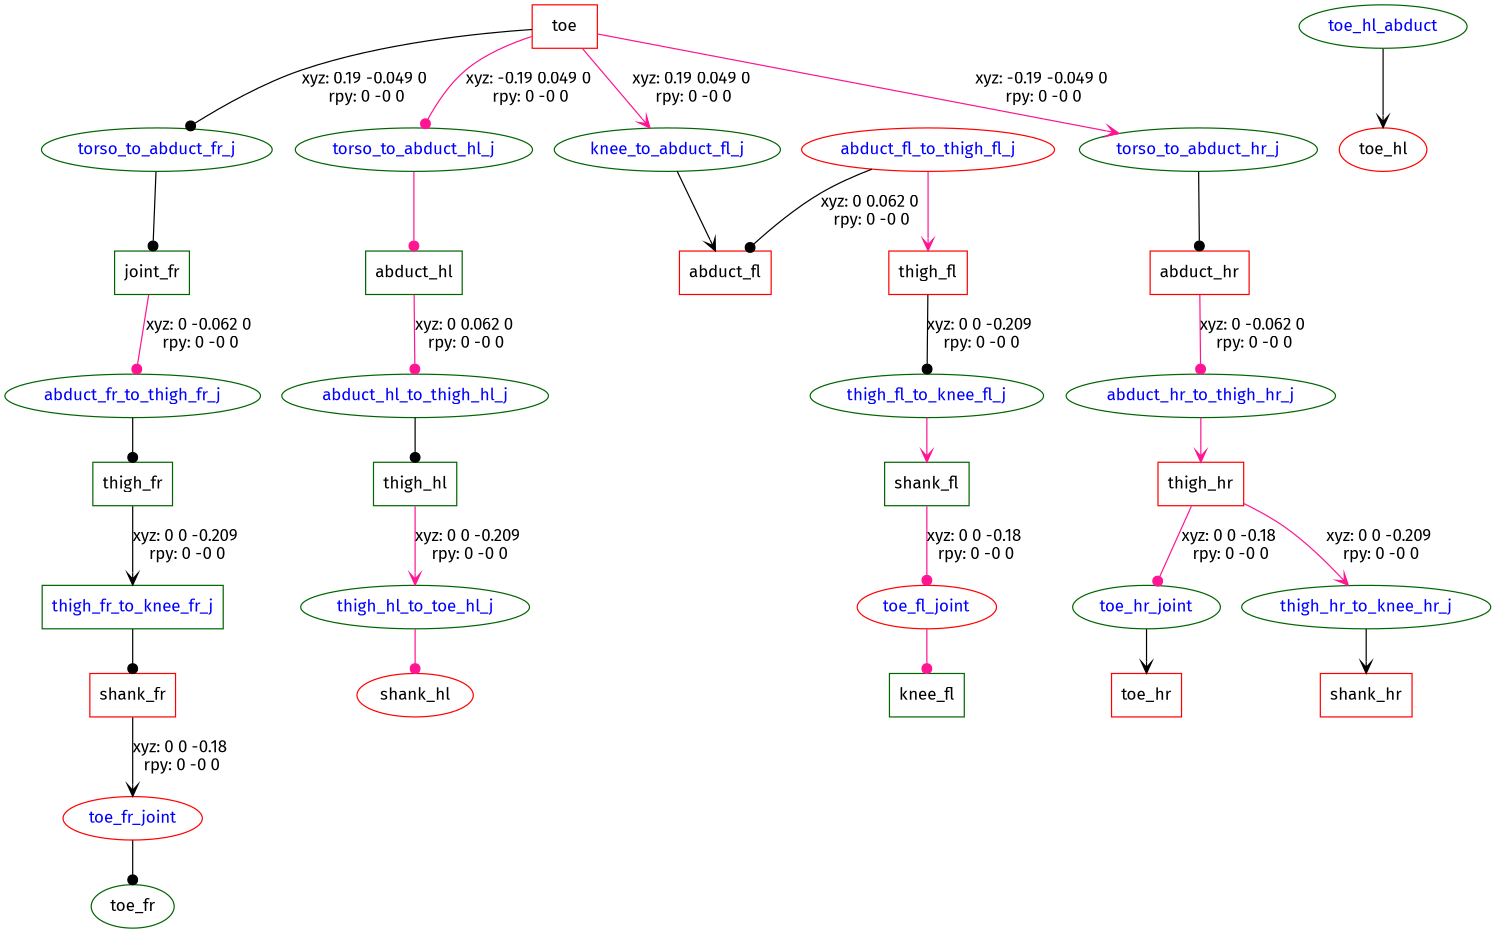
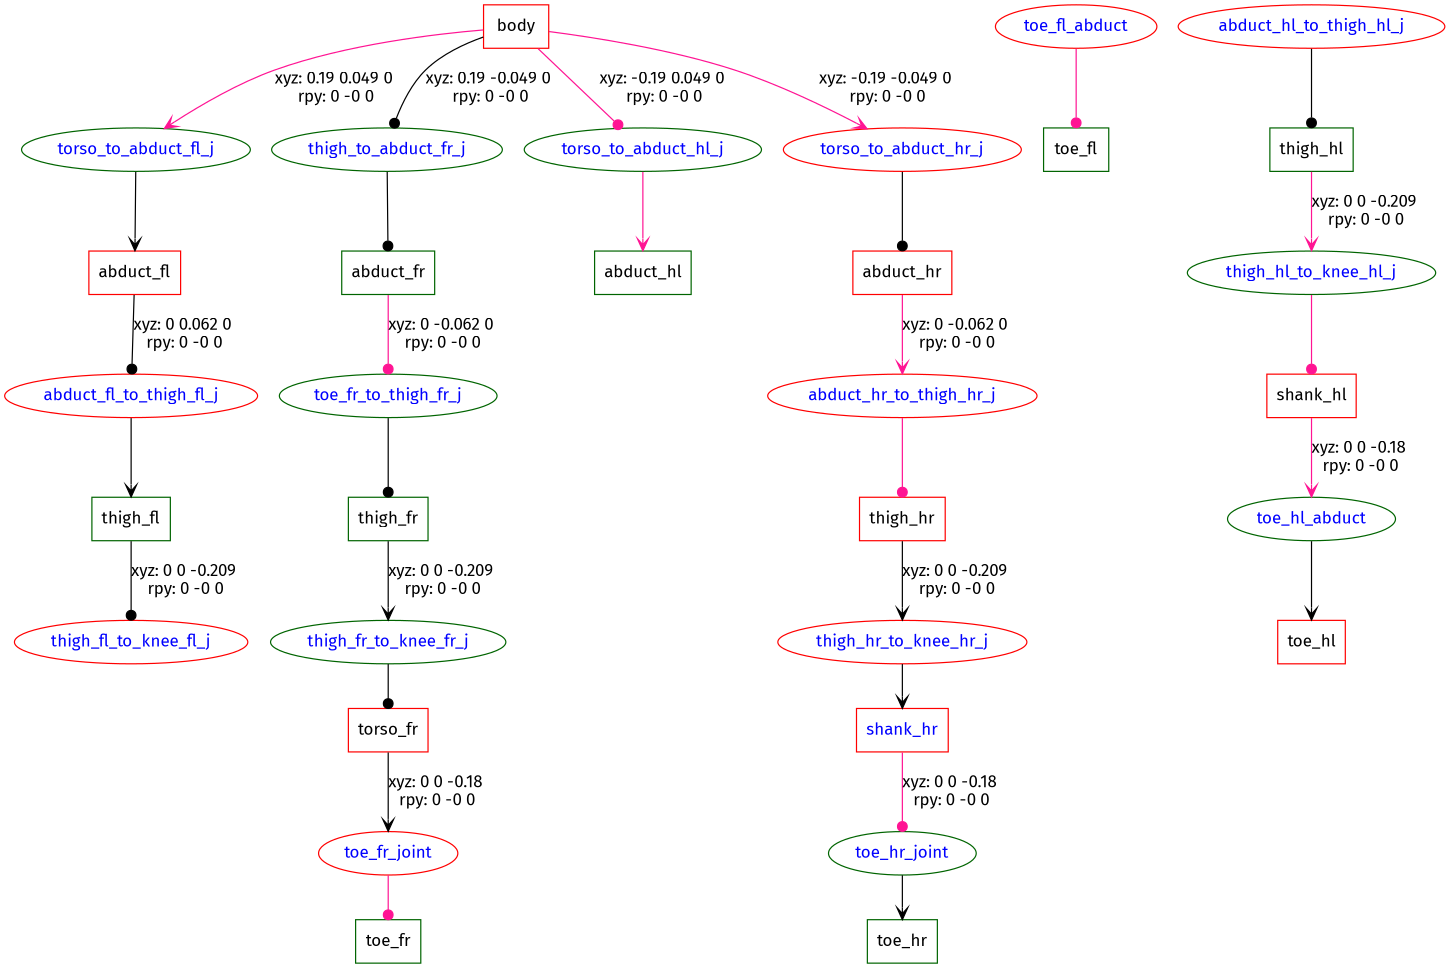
(565, 27) -> (516, 27)
(157, 150) -> (387, 150)
(667, 150) -> (136, 150)
(1198, 150) -> (902, 150)
(1383, 150) -> (1311, 642)
(809, 200) -> (133, 329)
(928, 205) -> (131, 451)
(414, 206) -> (643, 205)
(152, 273) -> (388, 273)
(928, 273) -> (131, 519)
(414, 329) -> none
(1200, 329) -> (902, 328)
(133, 396) -> (388, 396)
(415, 396) -> (1311, 27)
(927, 396) -> (131, 642)
(1201, 396) -> (902, 396)
(1201, 434) -> (902, 453)
none -> (1311, 451)
(927, 484) -> none
(1296, 535) -> (902, 574)
(1176, 541) -> (902, 787)
(133, 607) -> (388, 642)
(415, 607) -> (1311, 273)
(927, 607) -> (1076, 27)
(1366, 607) -> (902, 642)
(133, 695) -> (388, 730)
(415, 695) -> (1311, 396)
(927, 695) -> (1076, 150)
(1147, 695) -> (902, 941)
(1366, 695) -> (902, 730)
(133, 858) -> (388, 893)
(133, 906) -> (388, 941)
